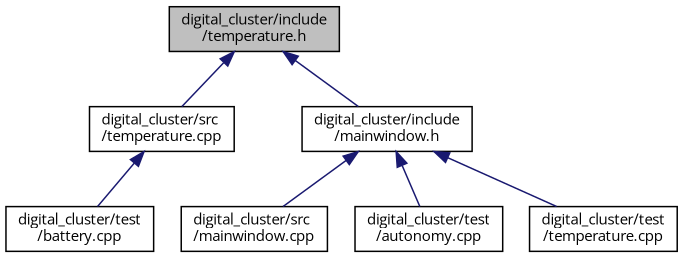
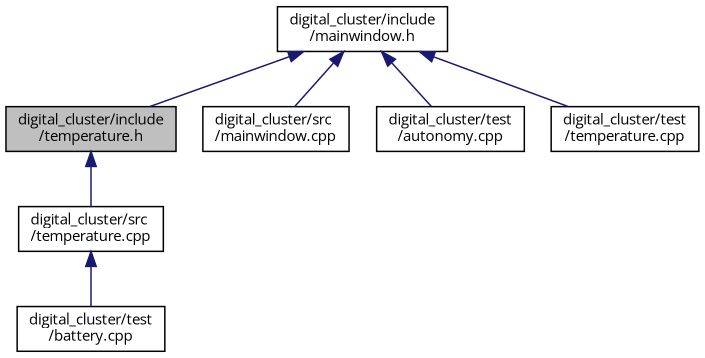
(327, 84) -> (219, 82)
